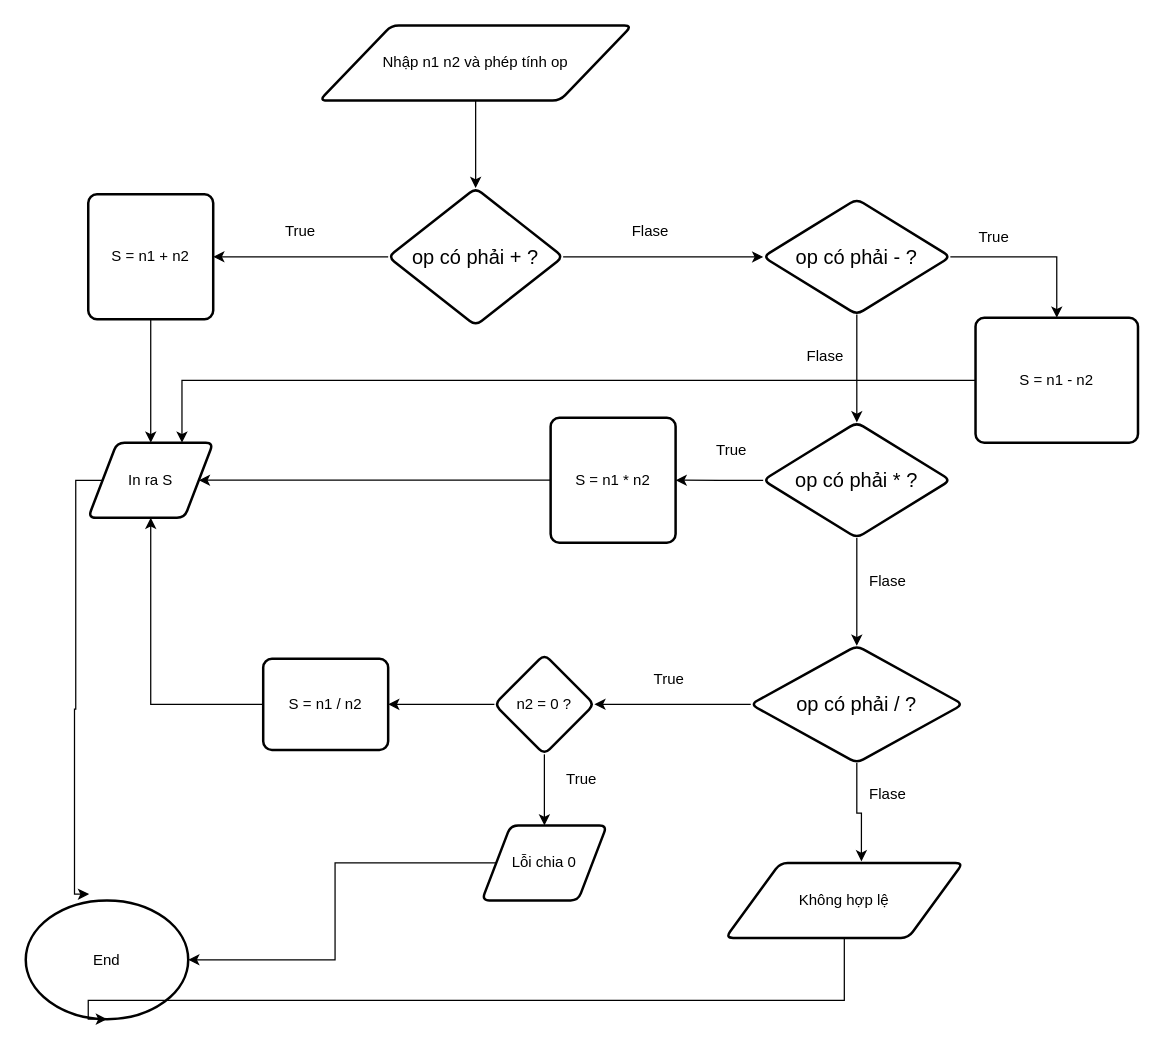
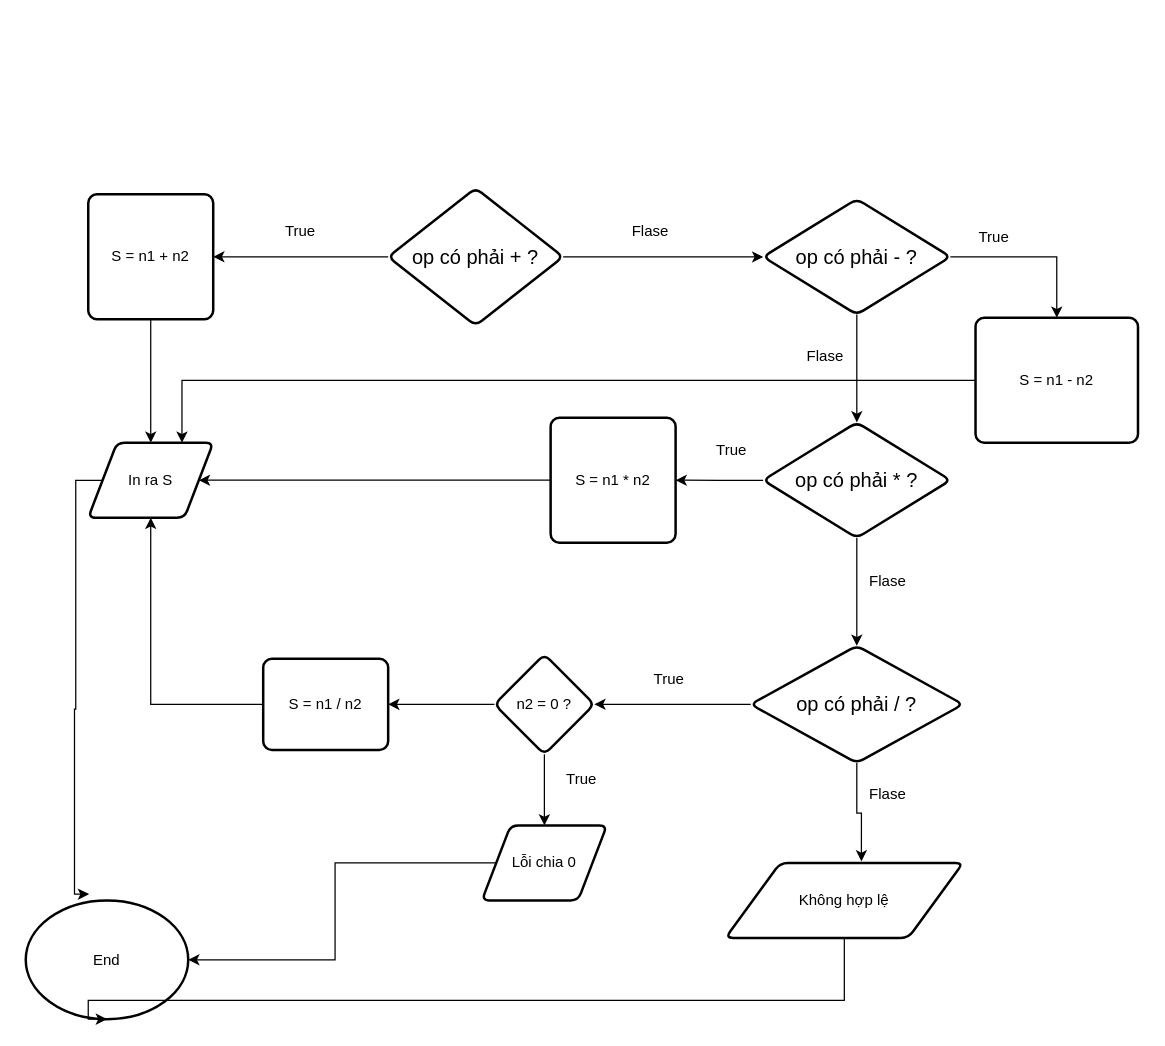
(476, 63) -> none
(476, 140) -> none
